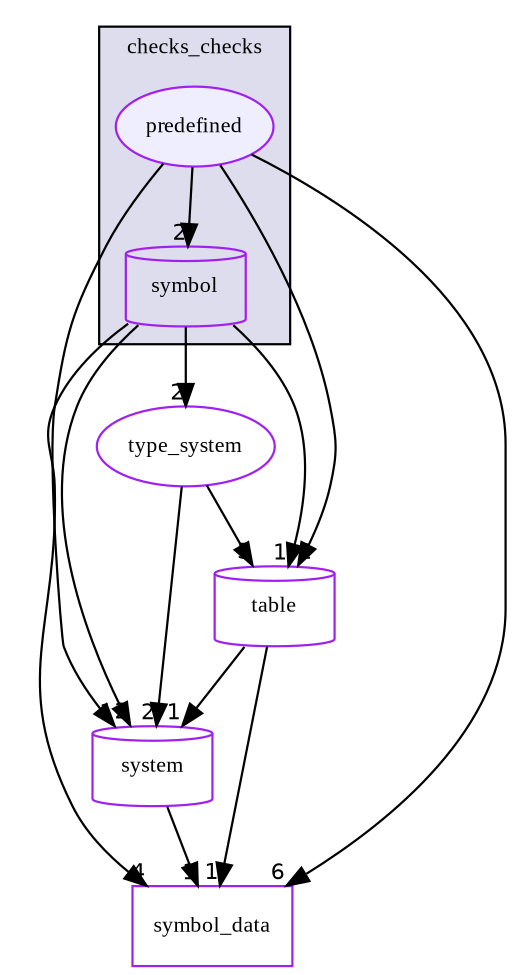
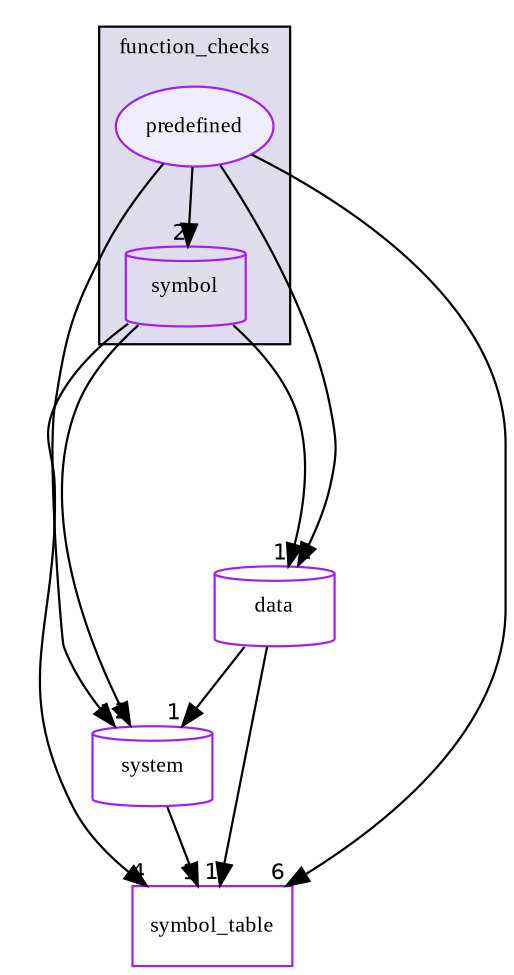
(195, 48) -> (195, 48)
(186, 446) -> none
(275, 606) -> (275, 606)
(212, 926) -> (212, 926)
